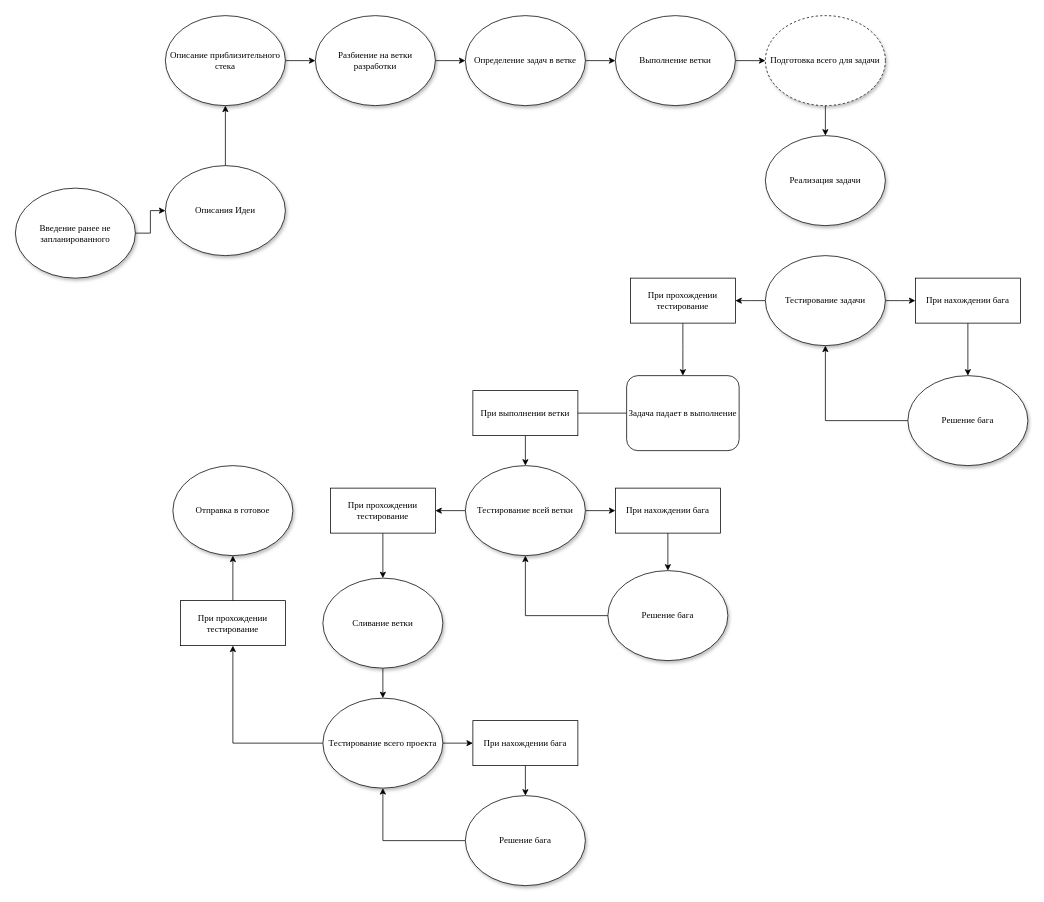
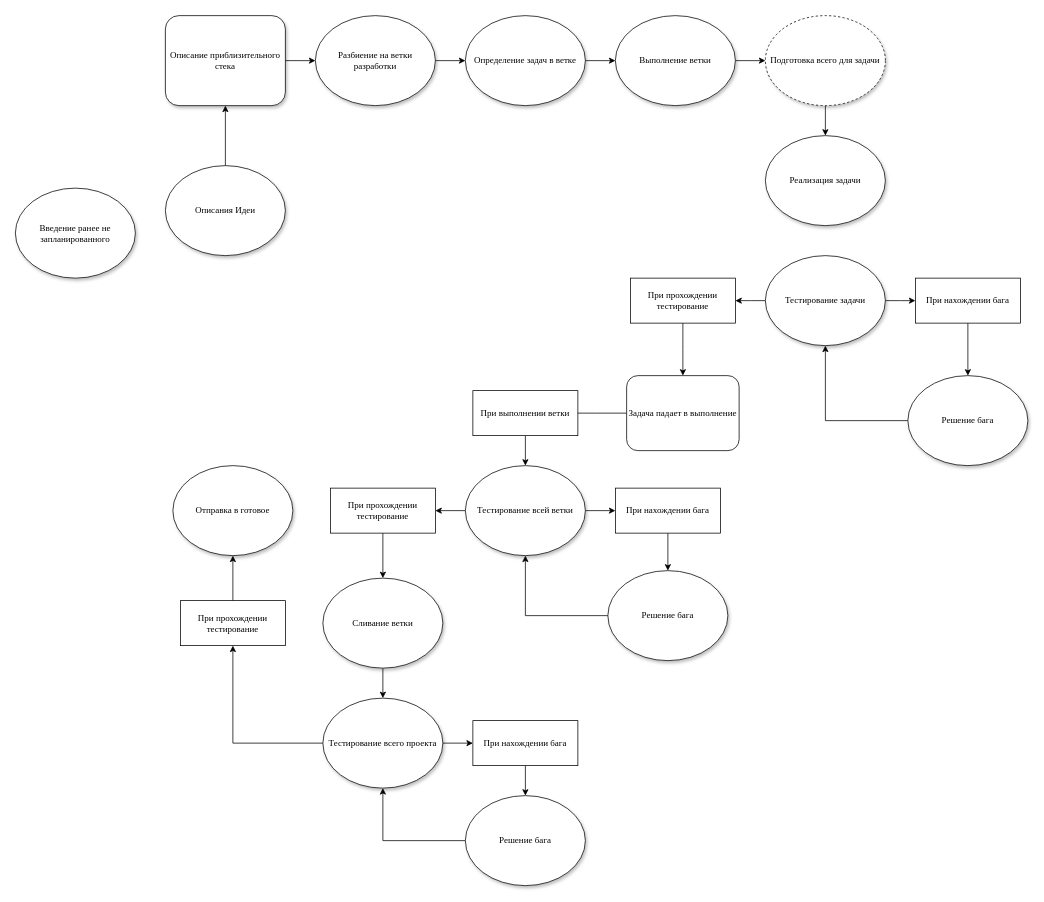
(225, 60) -> (225, 60)
(150, 218) -> none
